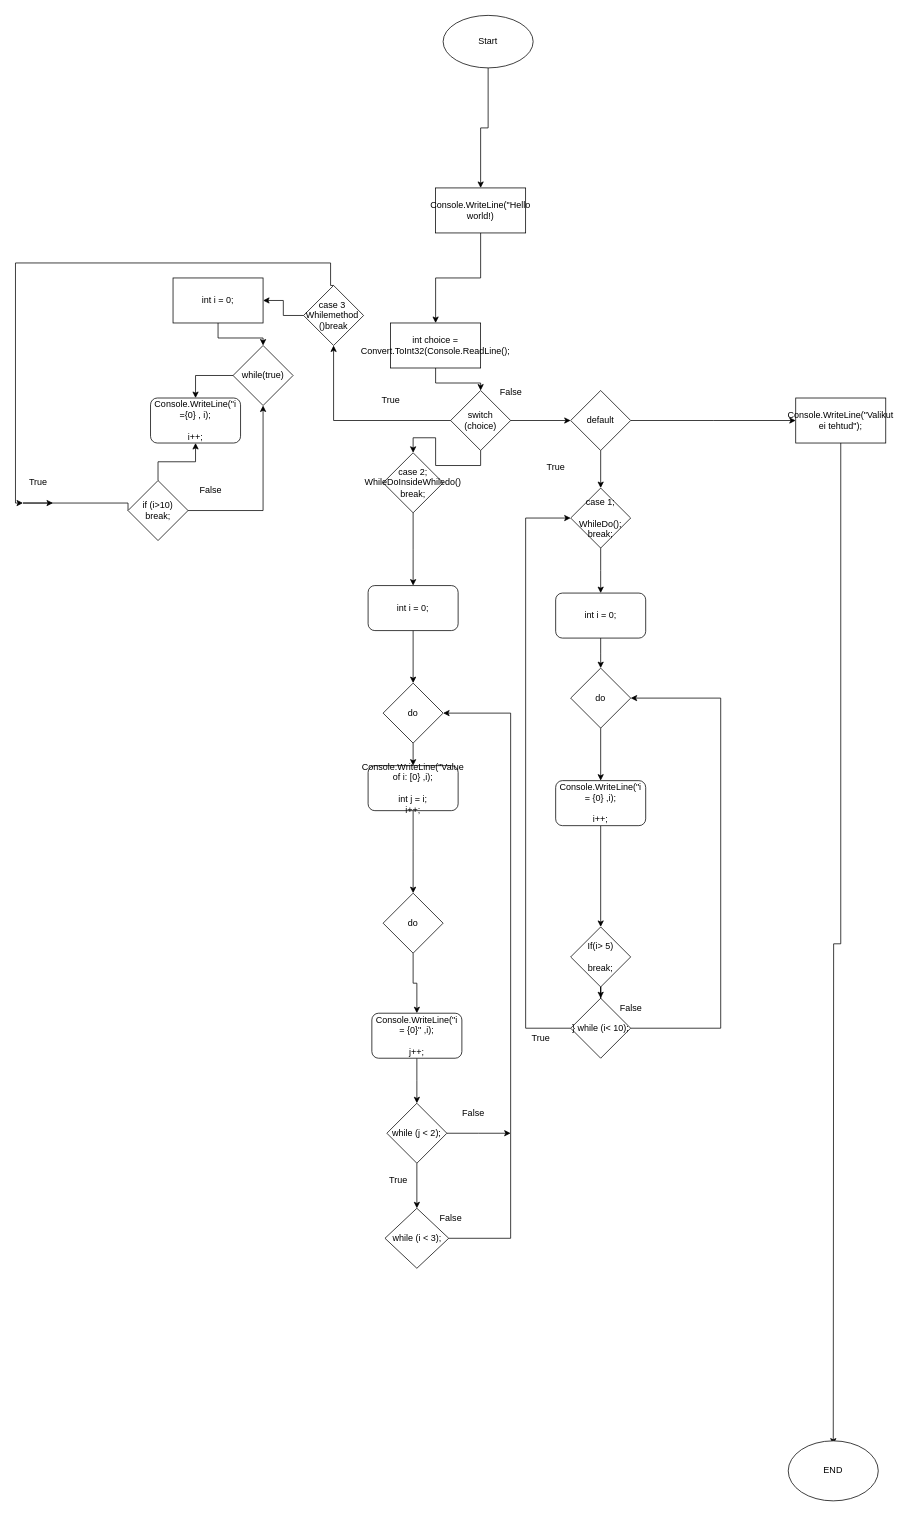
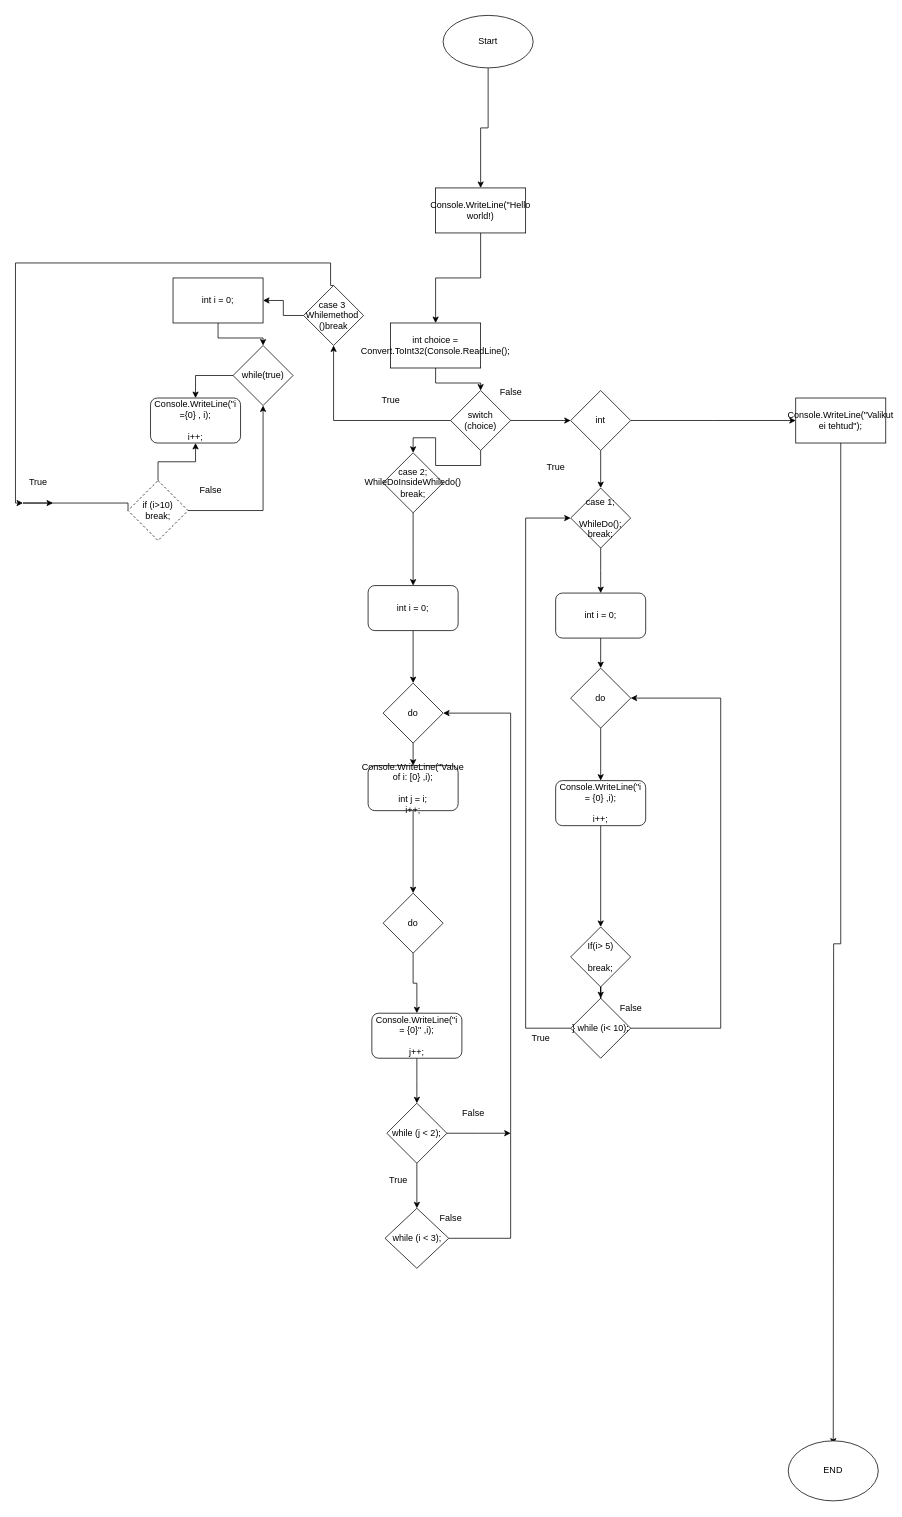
(600, 420) -> (600, 420)
(158, 510) -> (158, 510)
